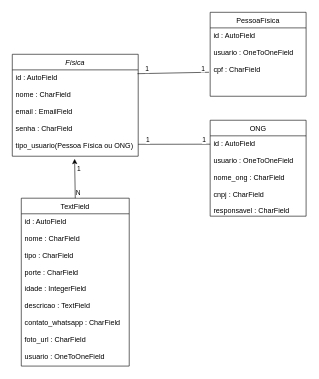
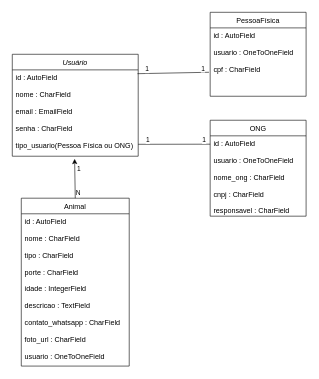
(75, 62) -> (75, 62)
(75, 206) -> (75, 206)
